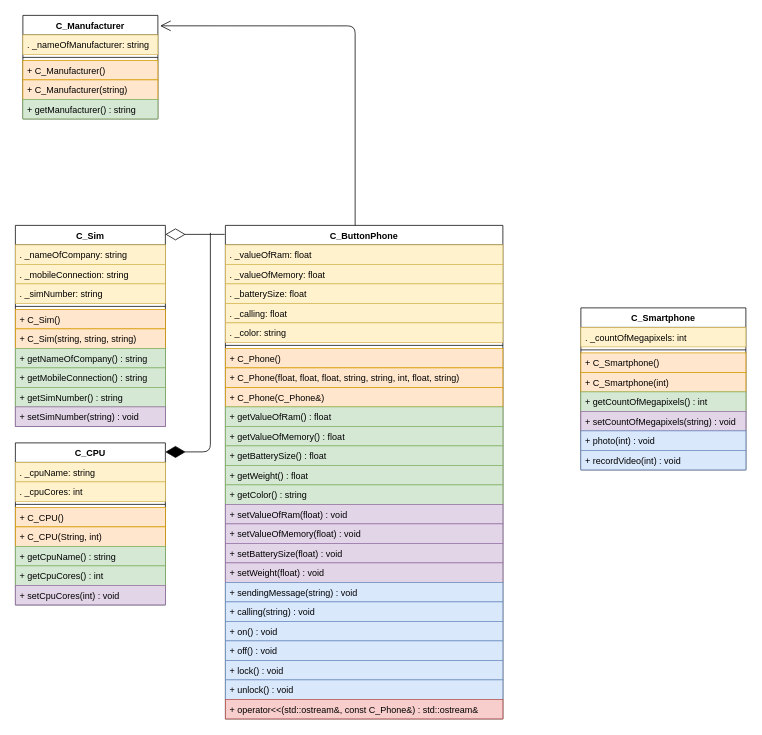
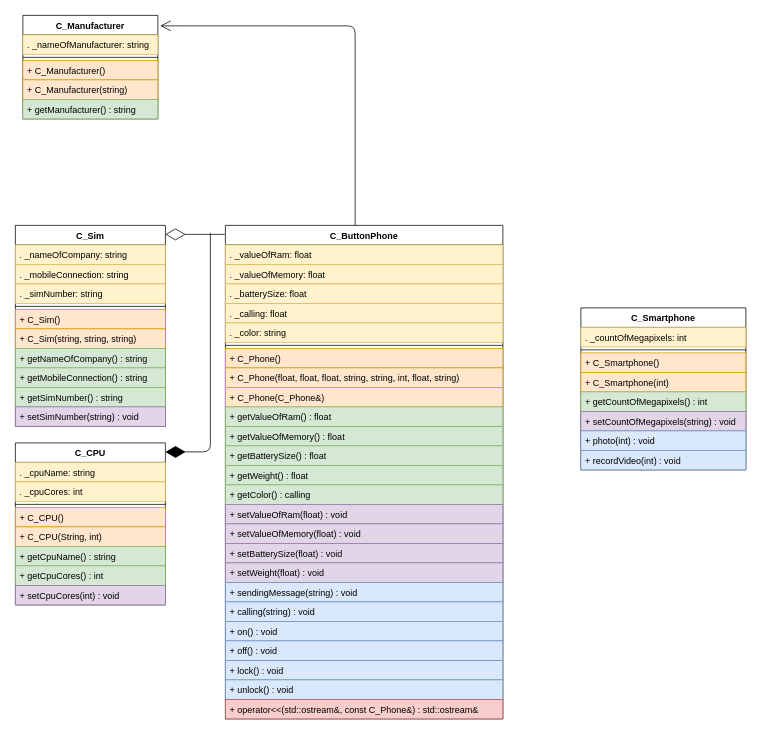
(275, 495) -> (276, 495)
